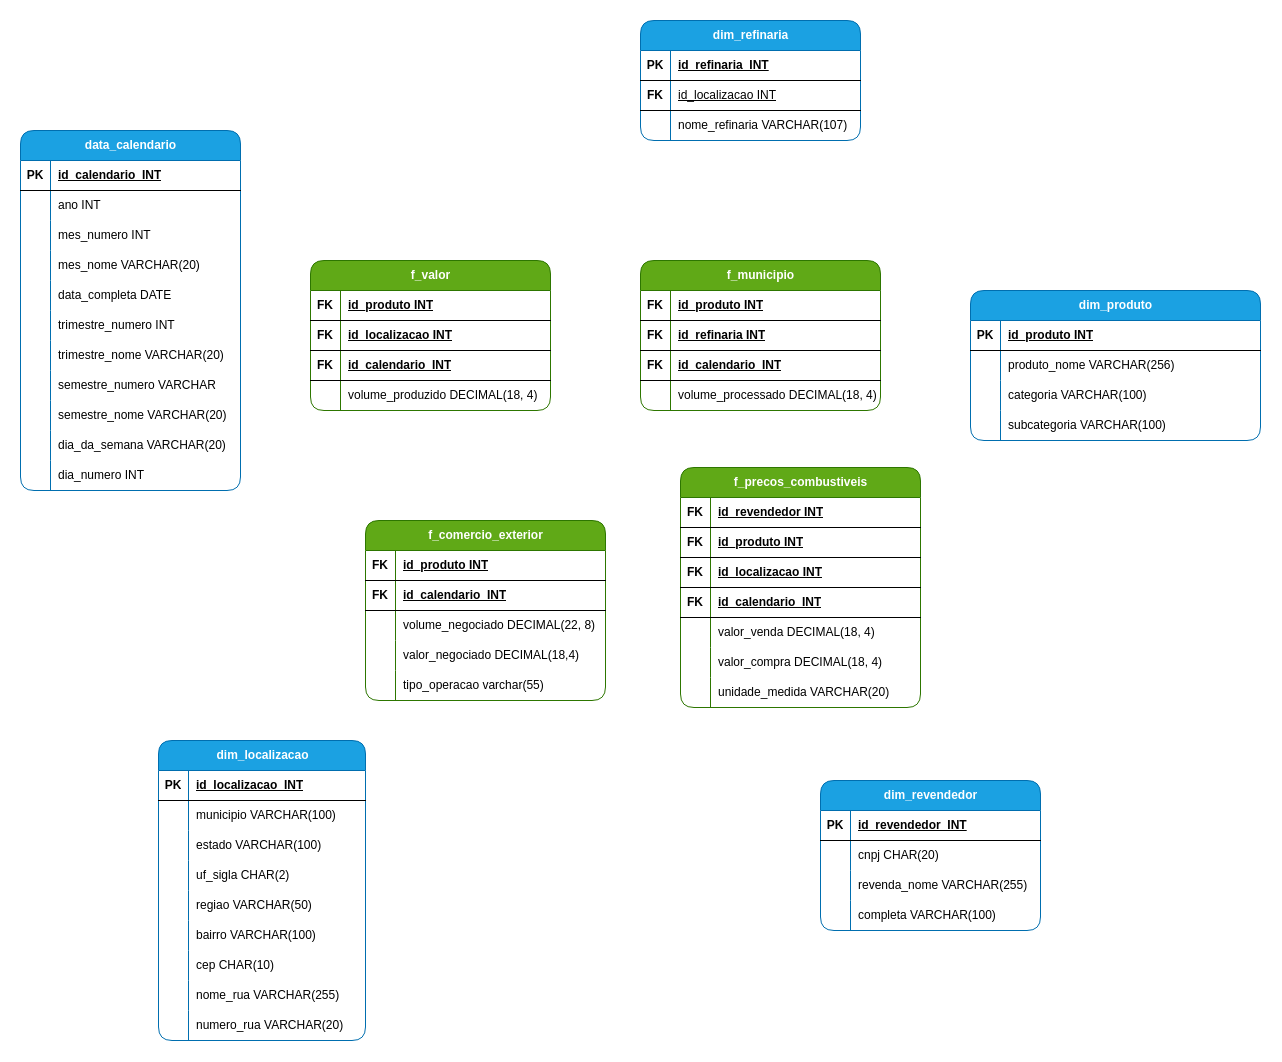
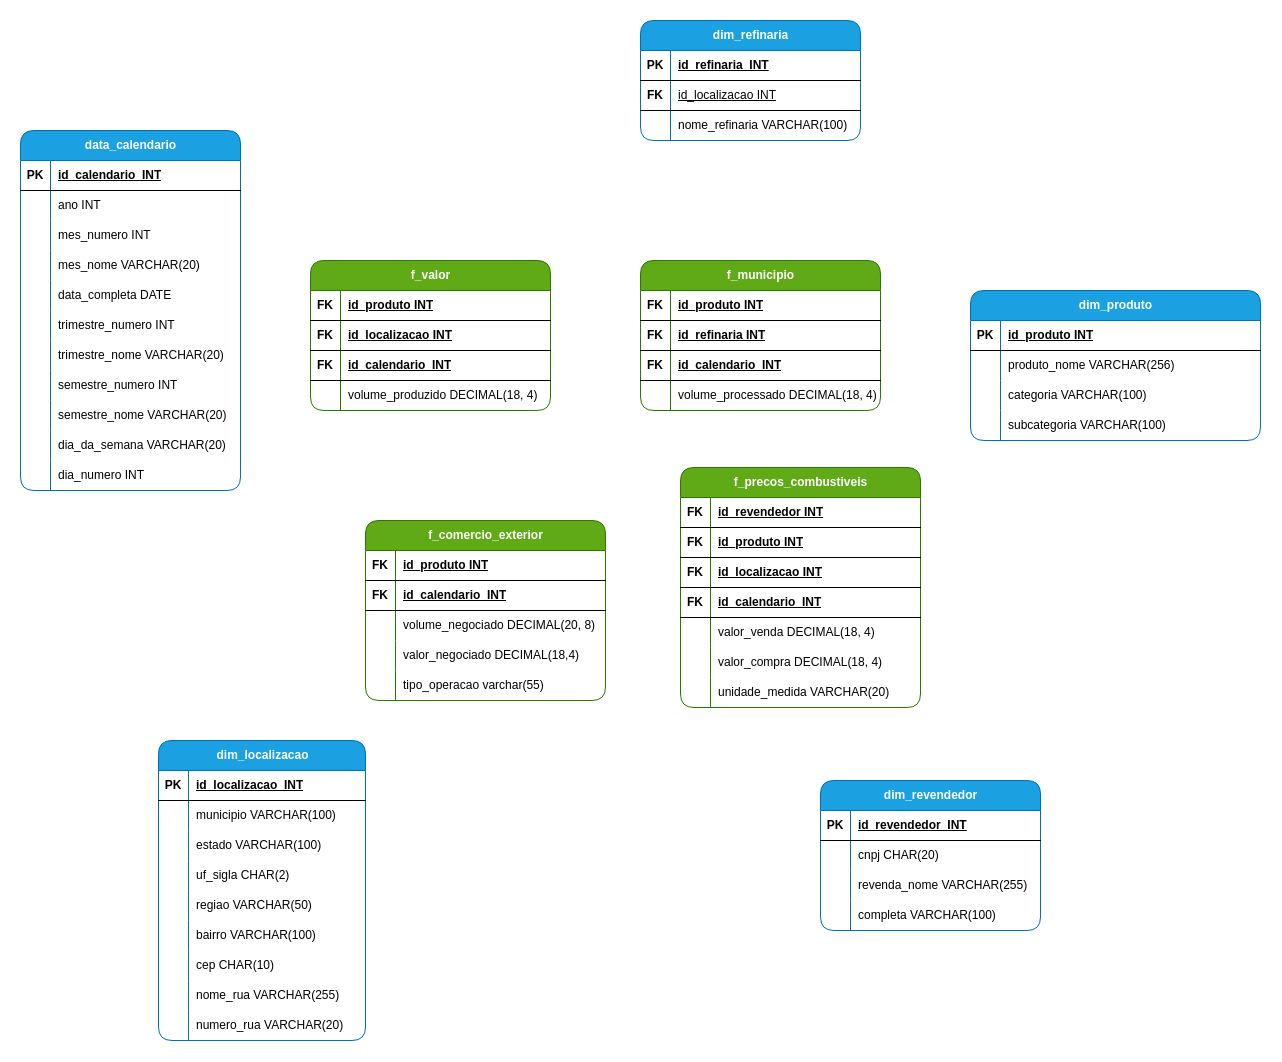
(765, 126) -> (765, 126)
(134, 386) -> (121, 386)
(500, 626) -> (500, 626)
